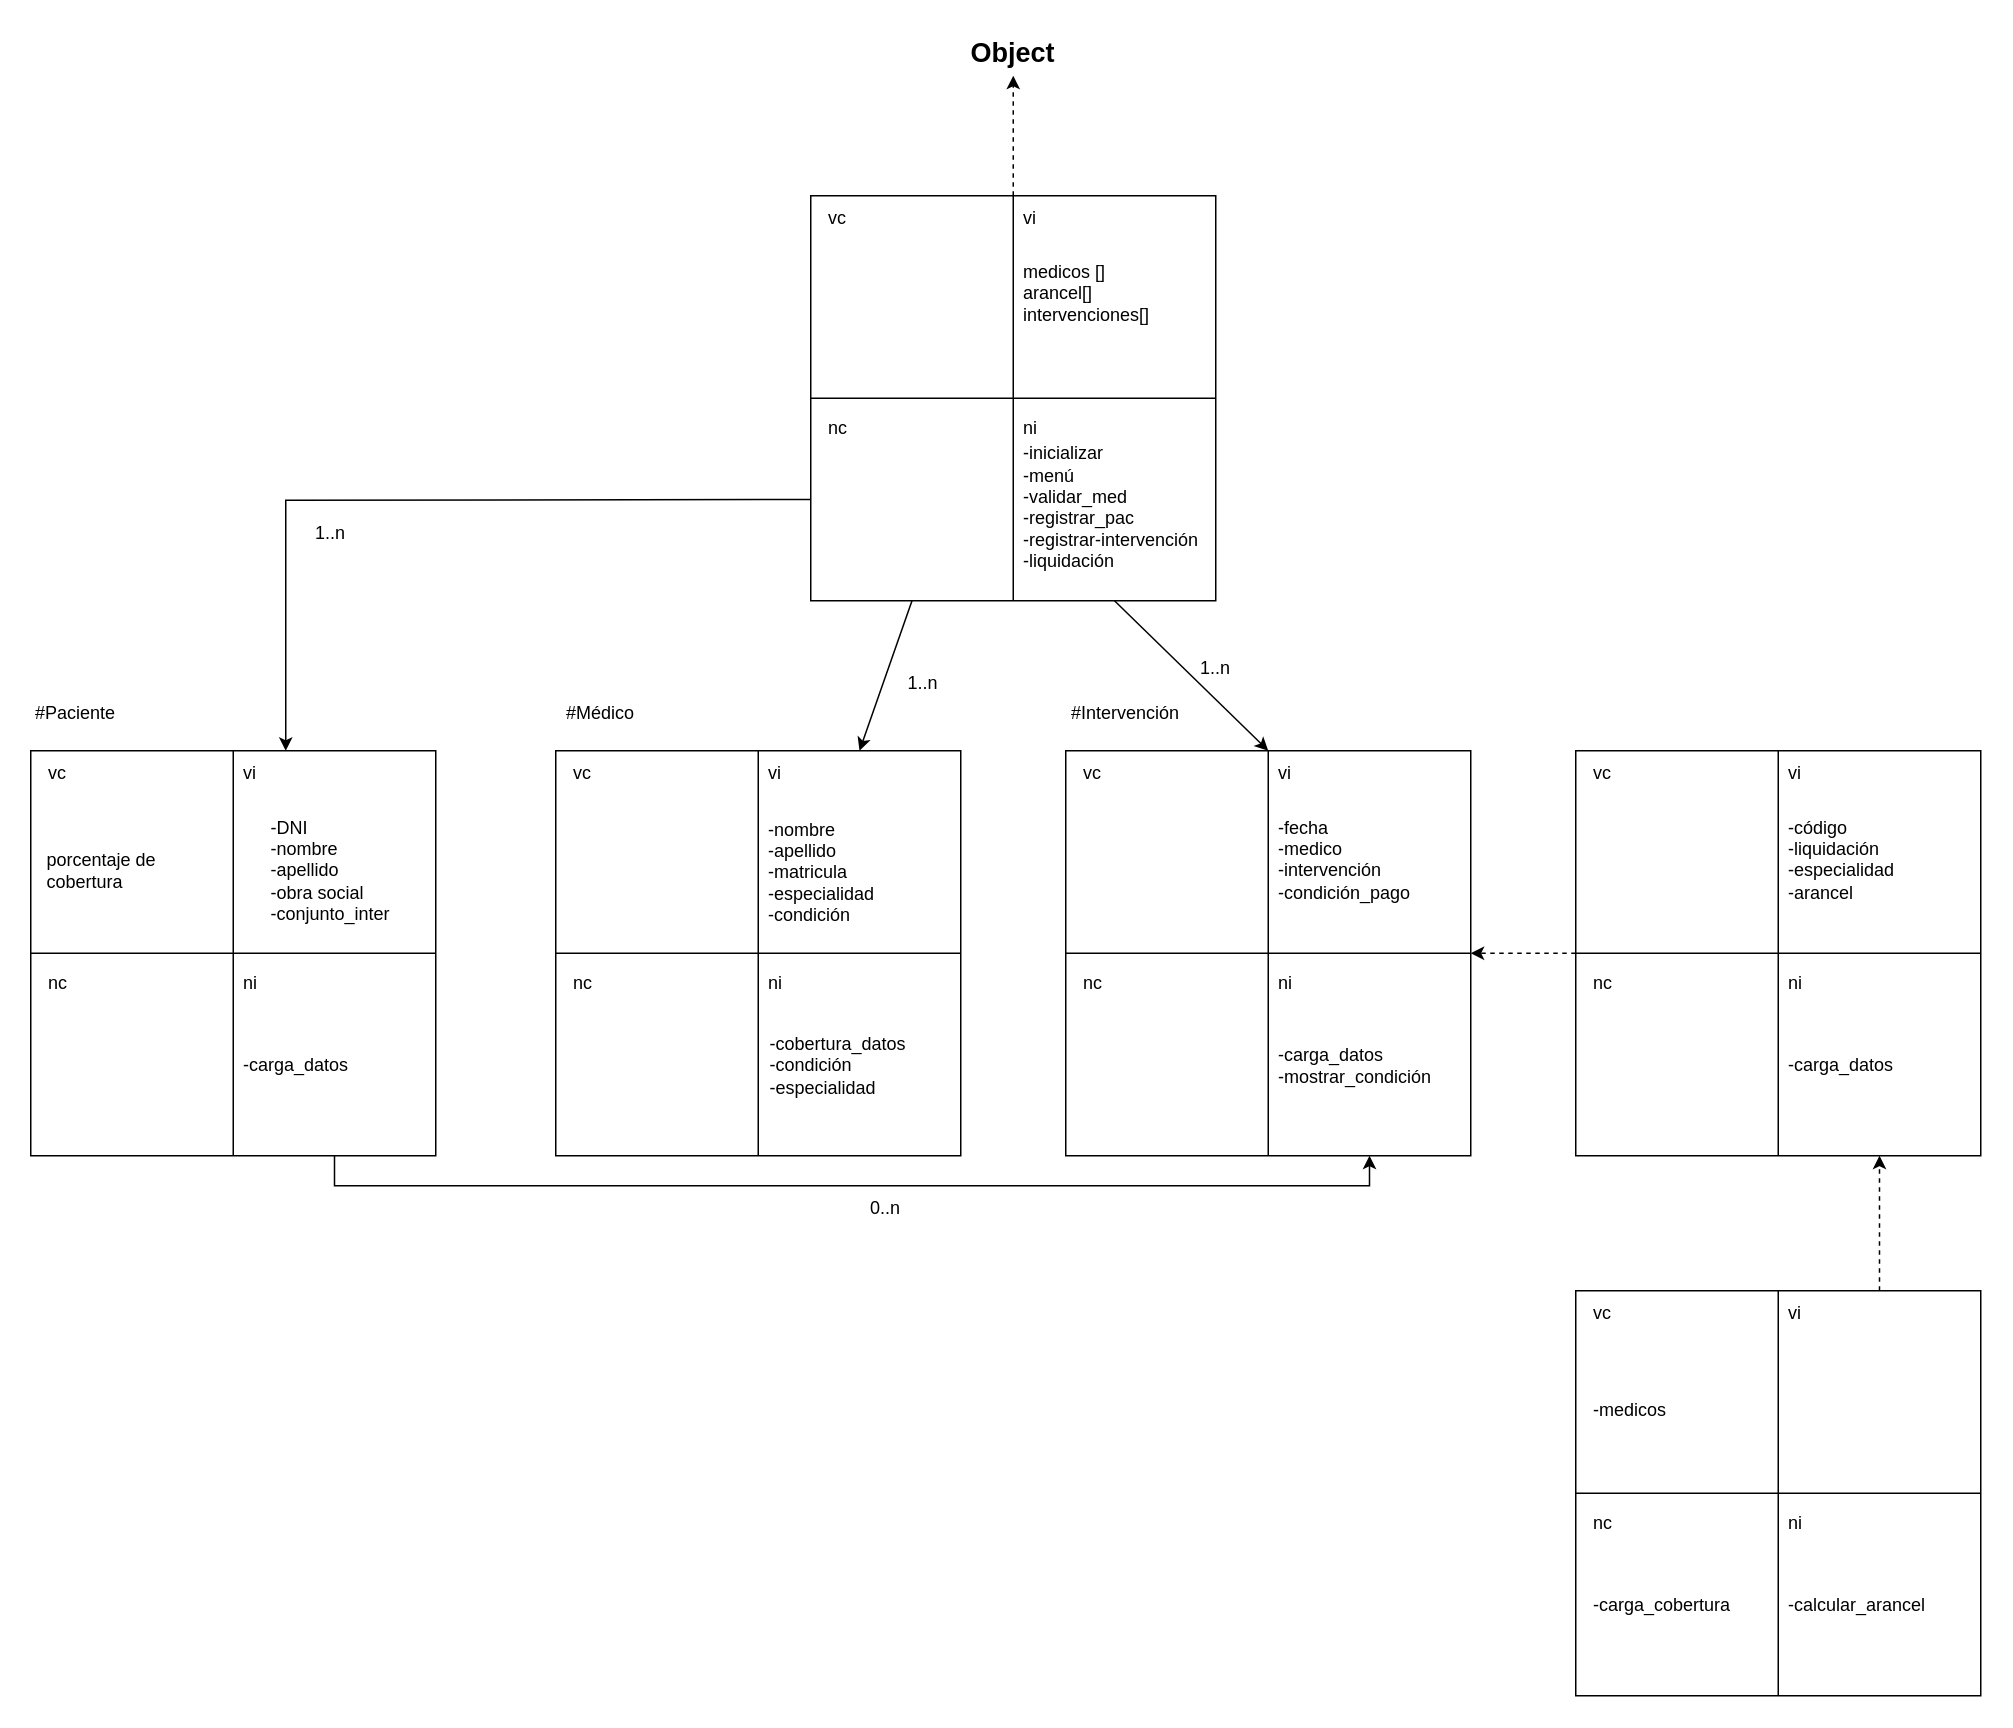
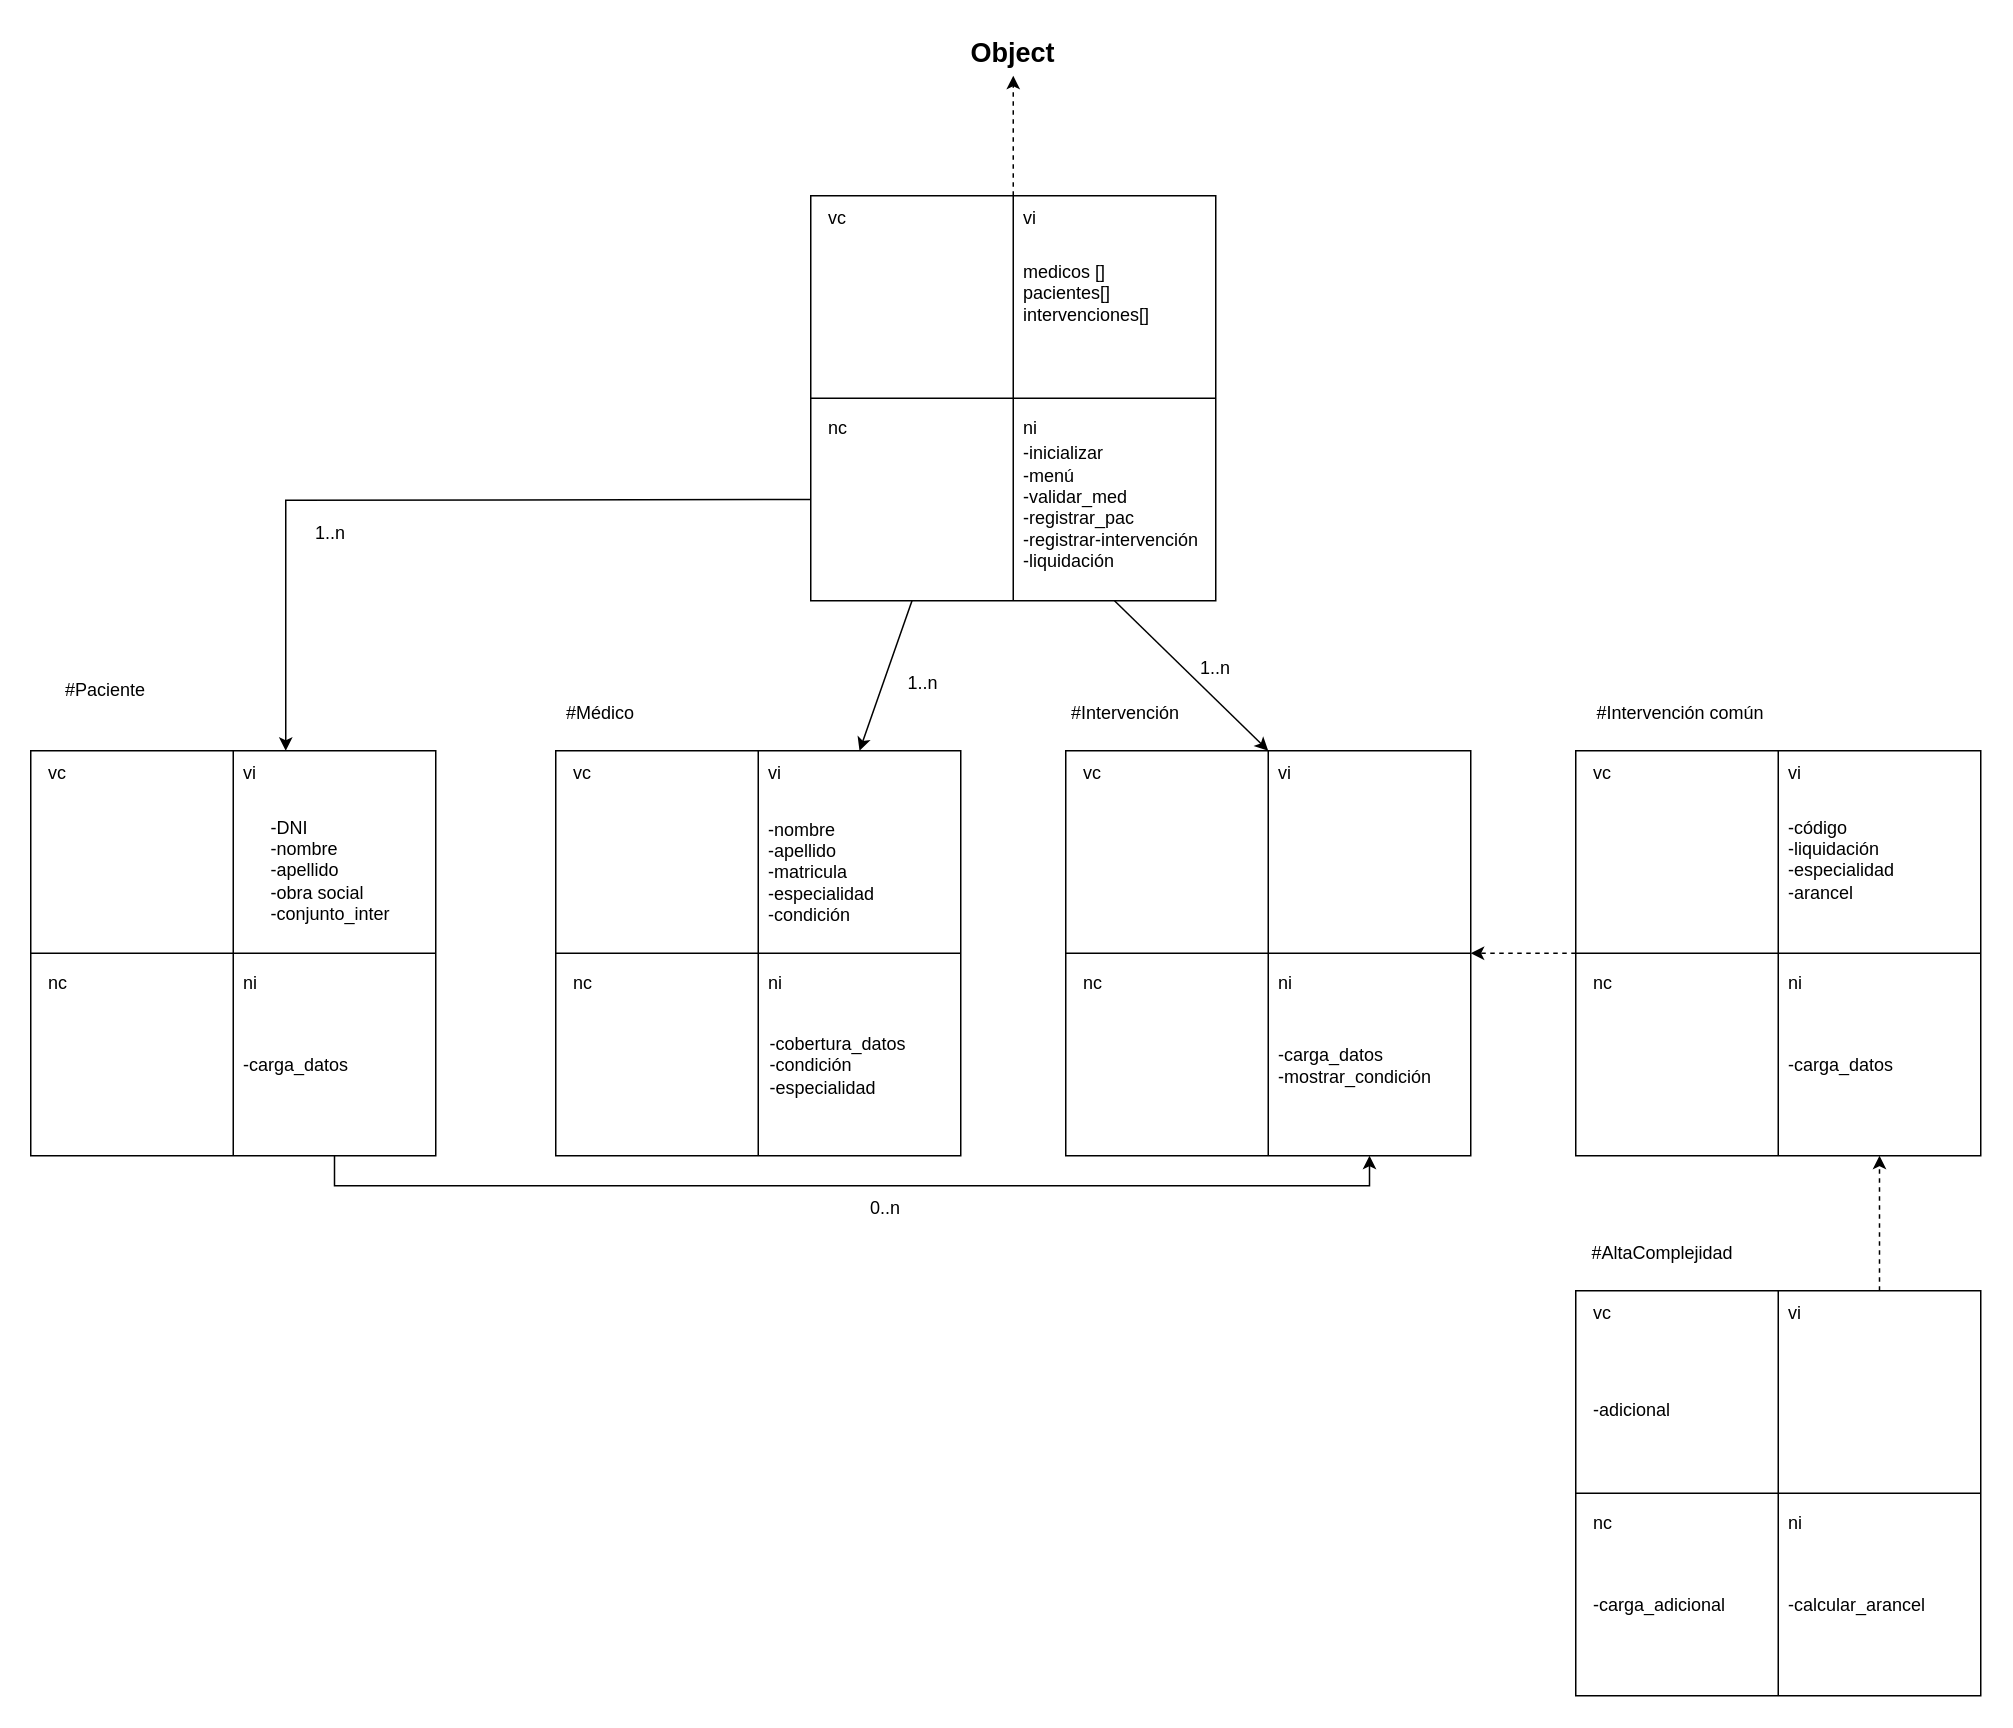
(1100, 293) -> (1100, 293)
(76, 713) -> (106, 691)
none -> (1681, 713)
(136, 871) -> none
(1366, 871) -> none
none -> (1663, 1253)
(1632, 1411) -> (1637, 1411)
(1674, 1606) -> (1667, 1606)
